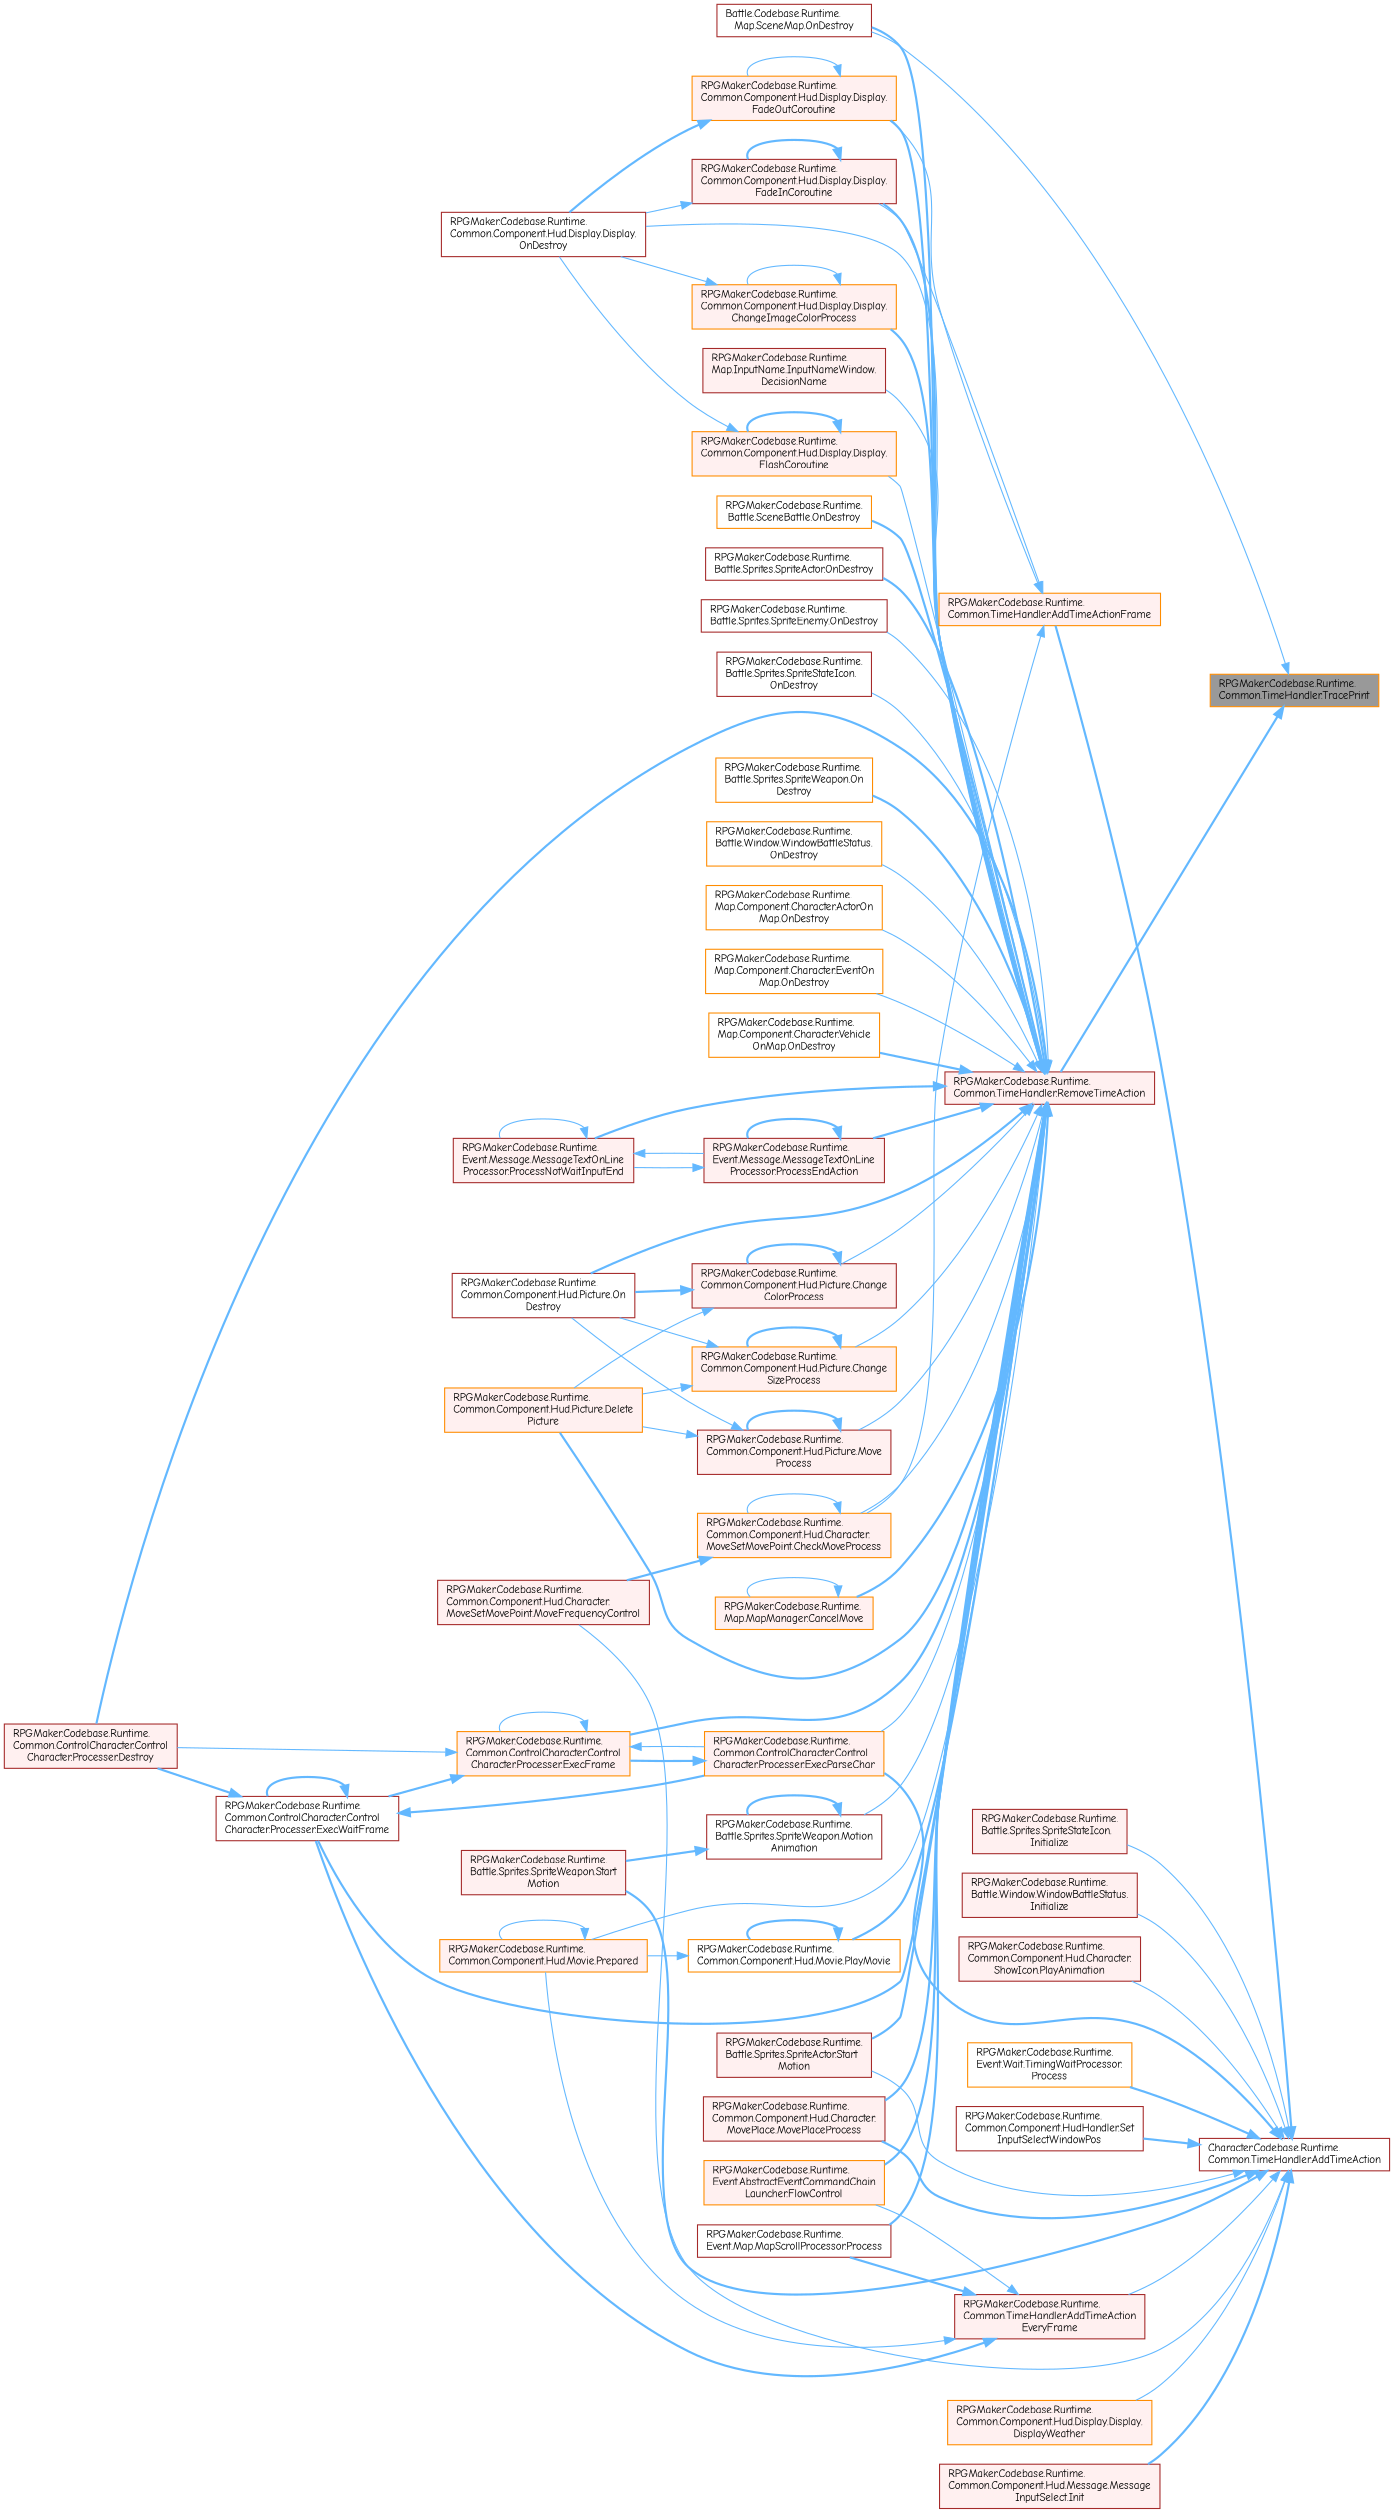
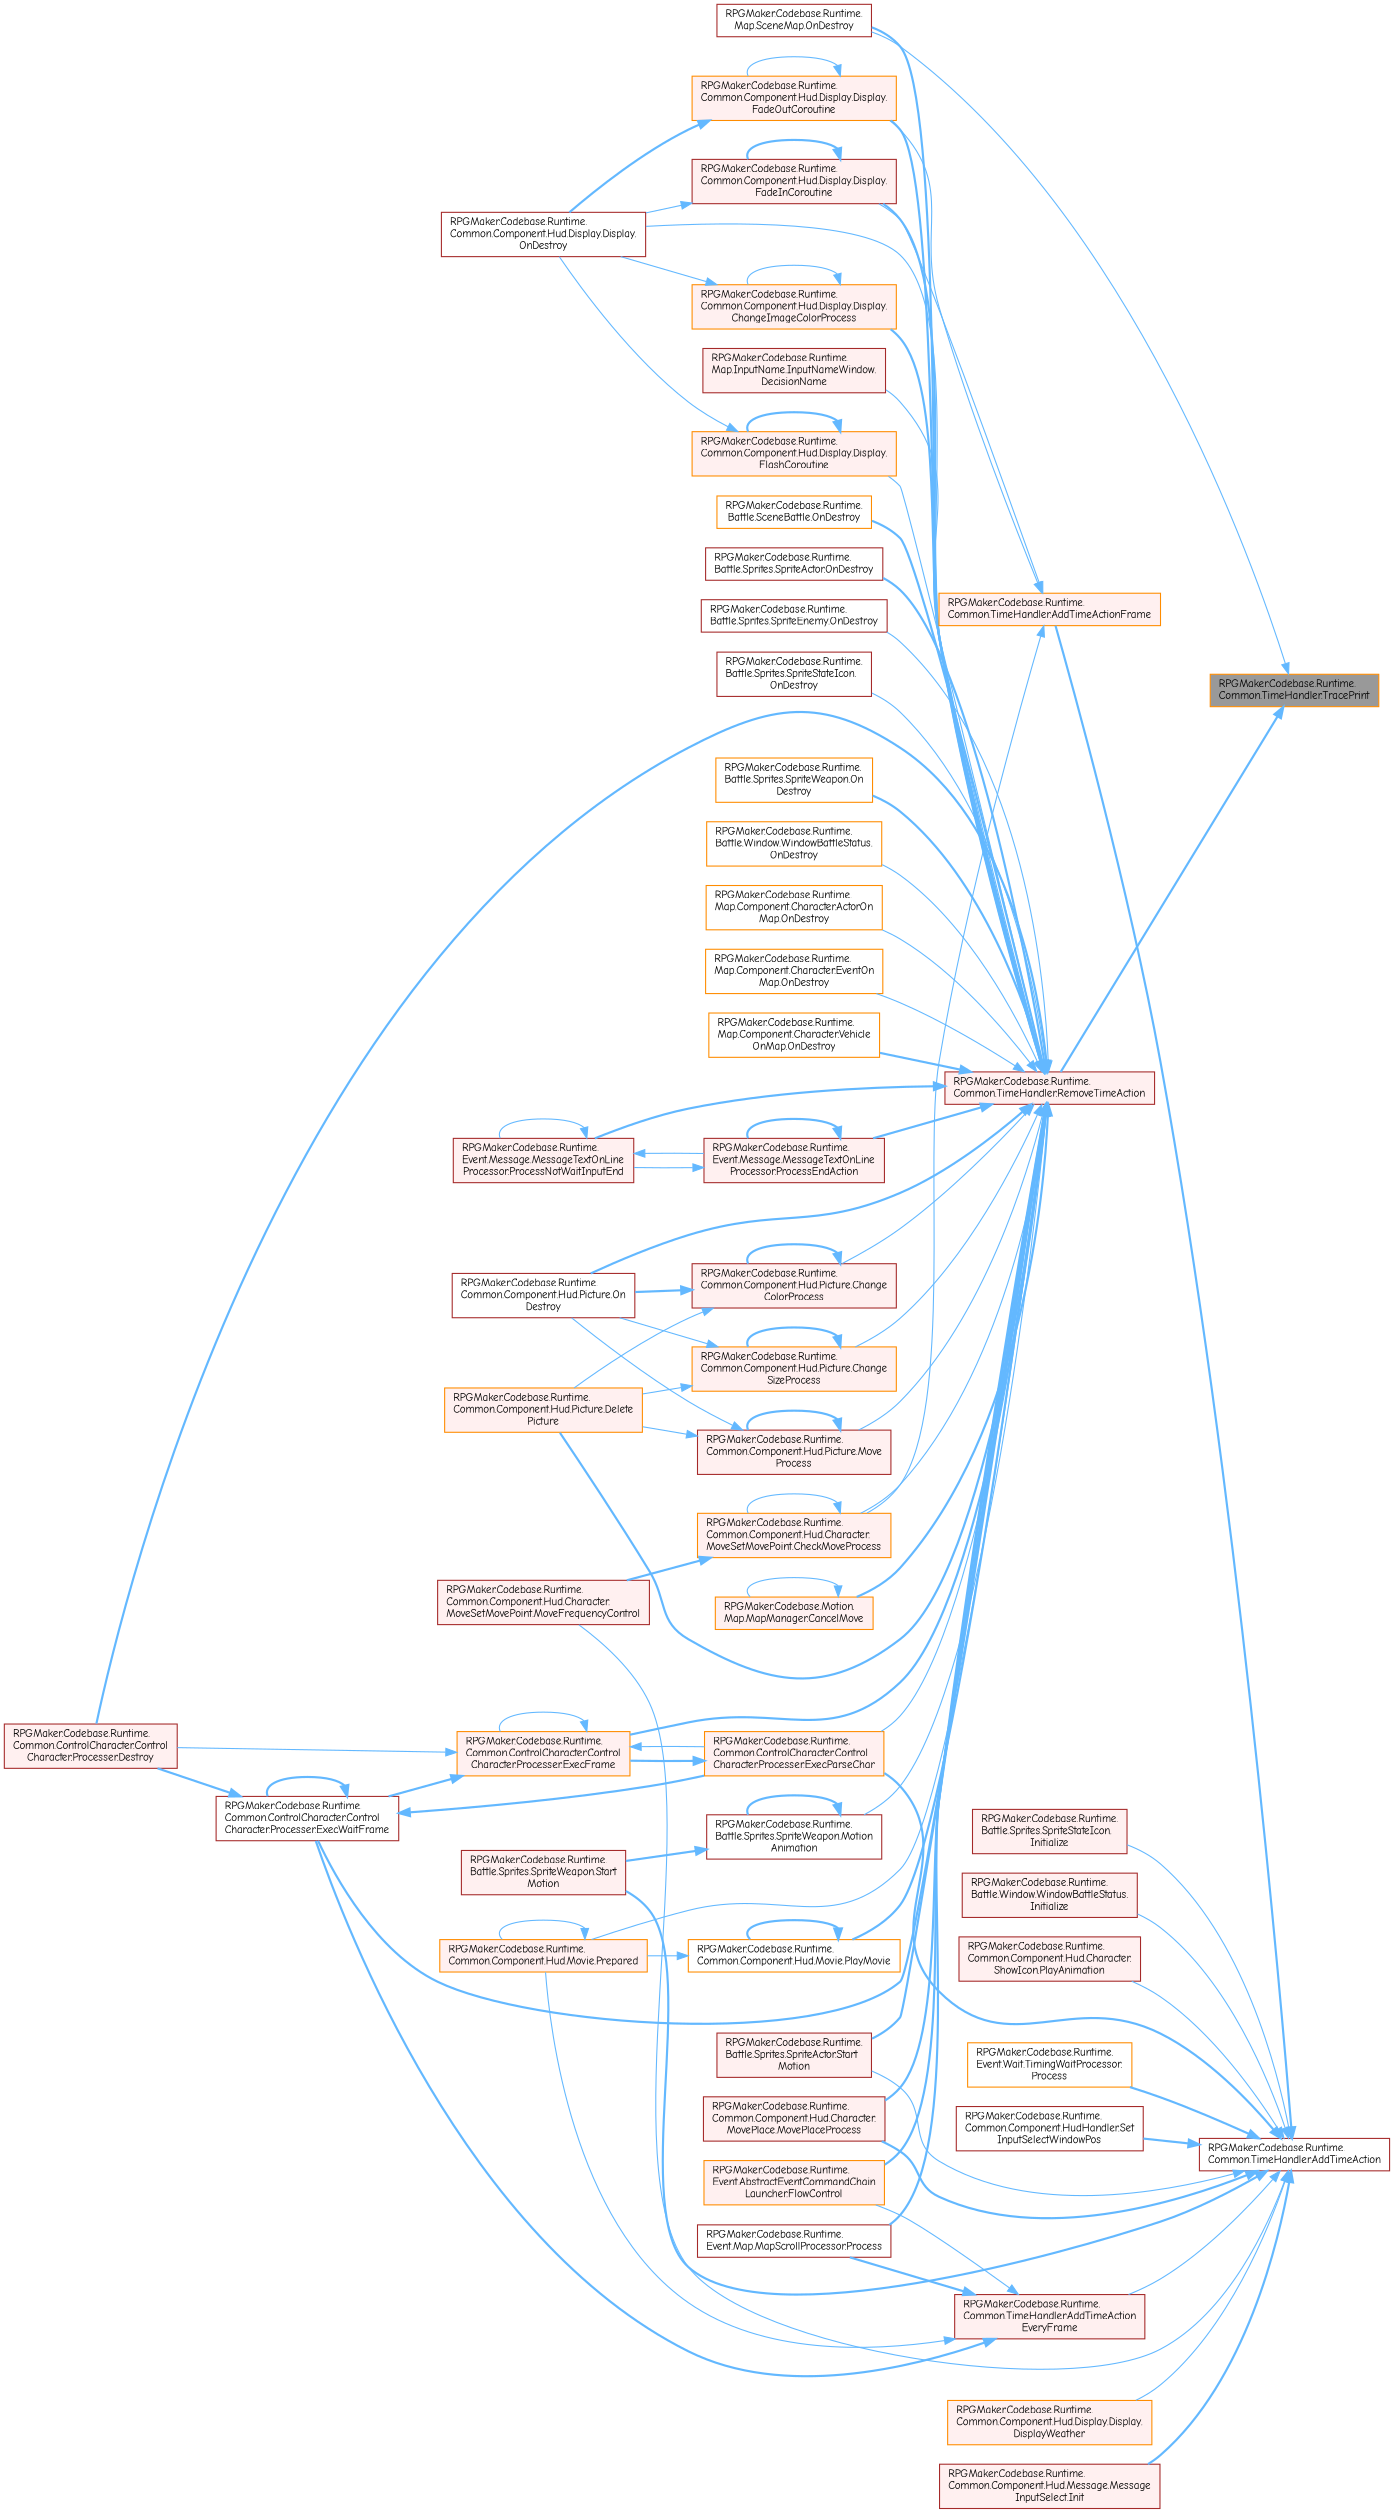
(794, 21) -> (794, 21)
(794, 1613) -> (794, 1613)
(1295, 2155) -> (1295, 2155)
